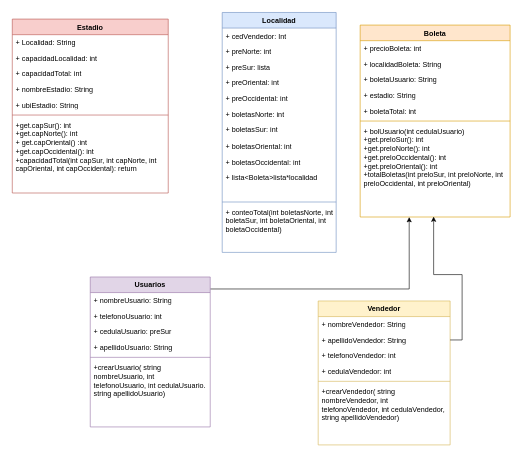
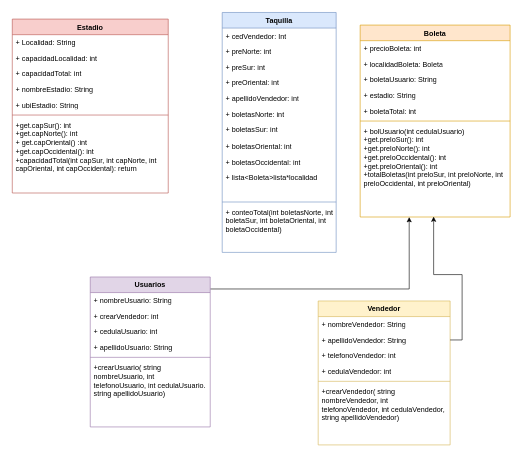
(279, 21) -> (279, 21)
(407, 65) -> (407, 65)
(251, 68) -> (248, 68)
(261, 99) -> (266, 99)
(133, 317) -> (130, 317)
(136, 332) -> (129, 332)
